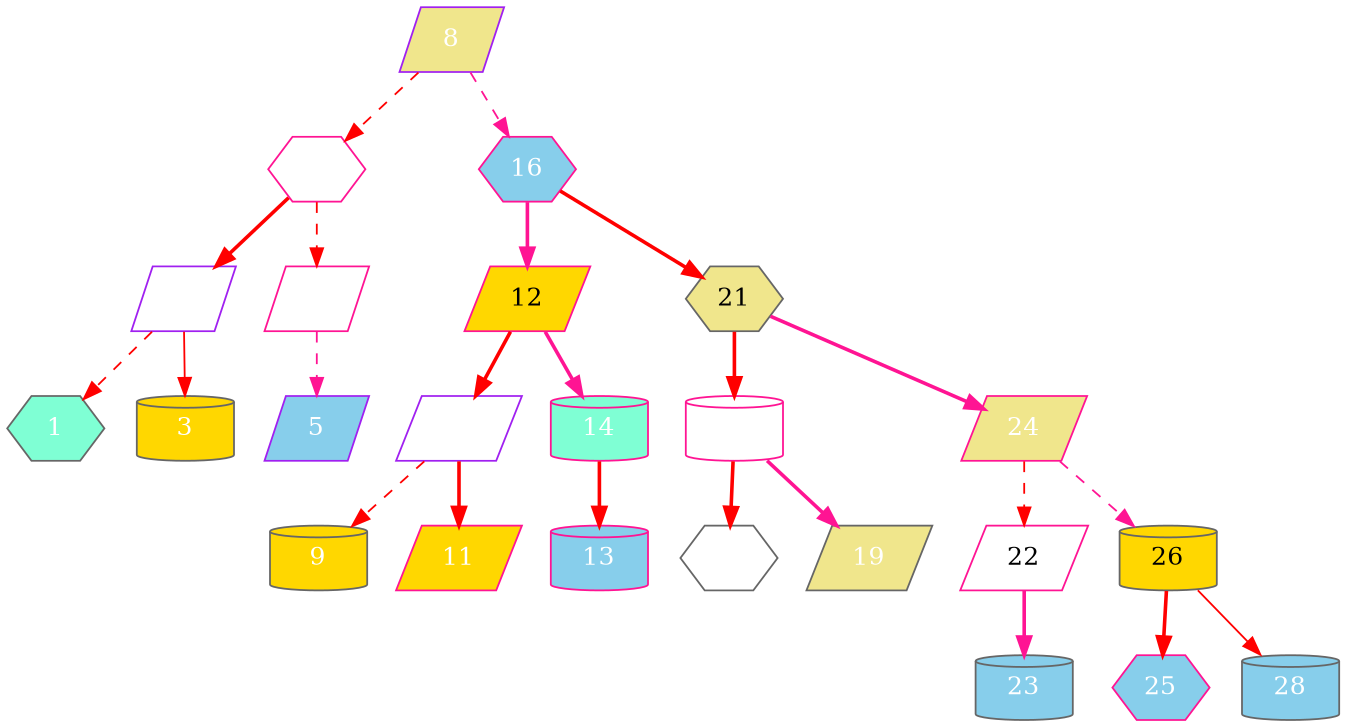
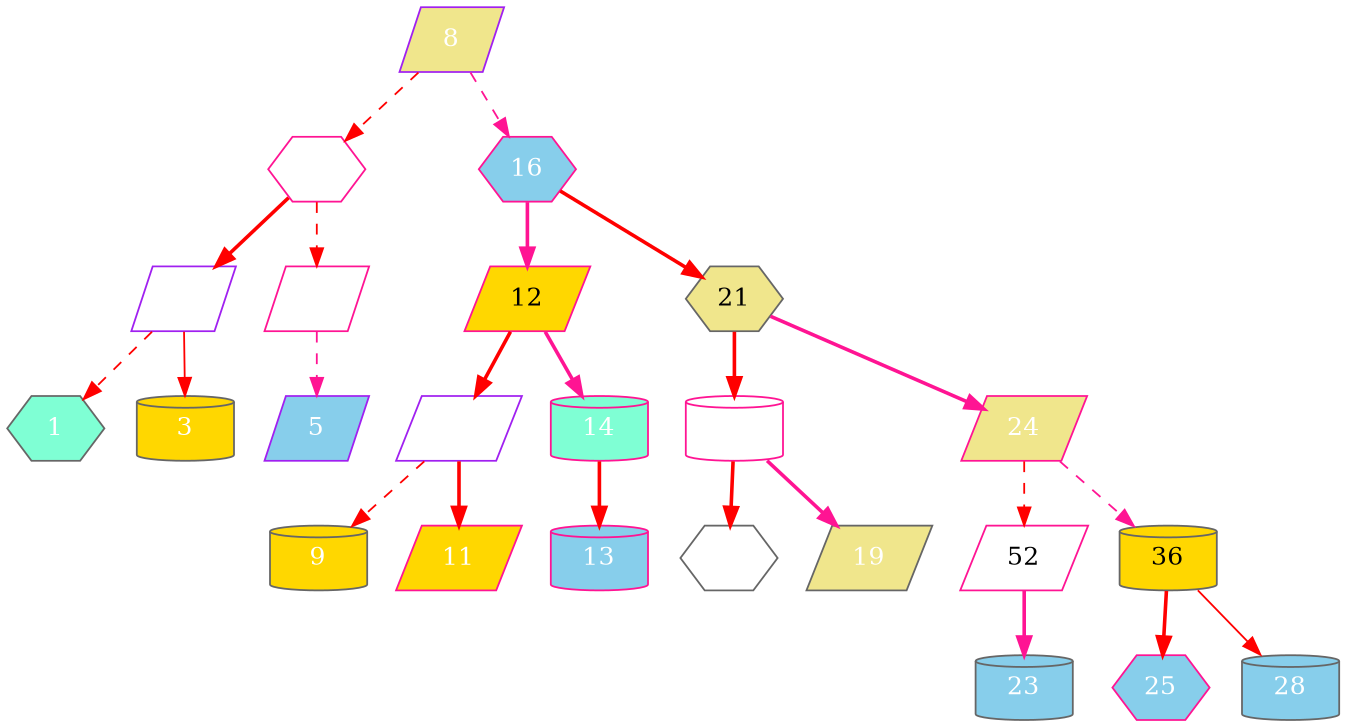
(1024, 558) -> (1024, 558)
(1168, 558) -> (1168, 558)
